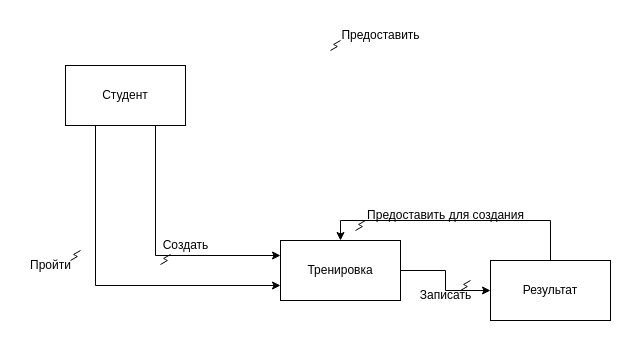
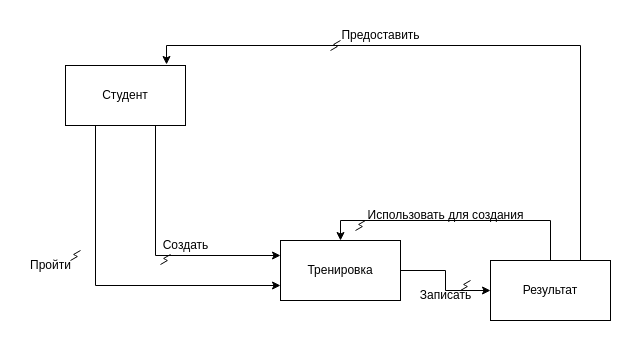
none -> (476, 46)
(446, 216) -> (446, 216)
